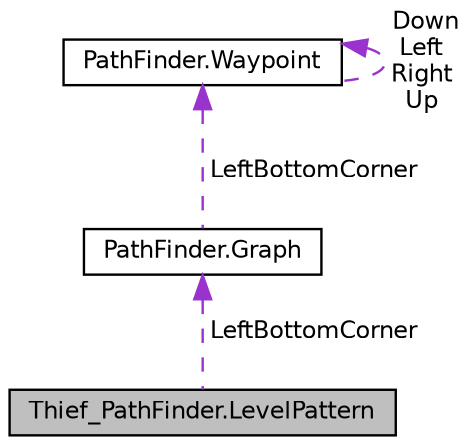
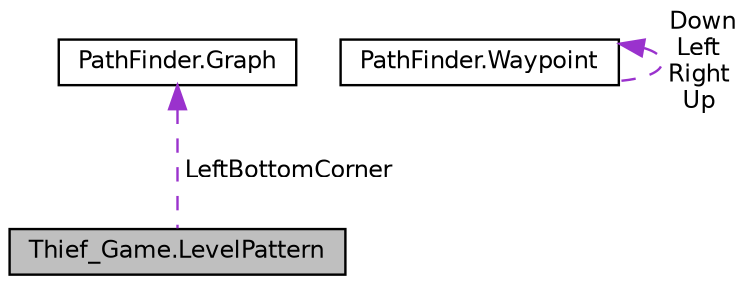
(203, 169) -> none
(203, 413) -> (177, 252)
